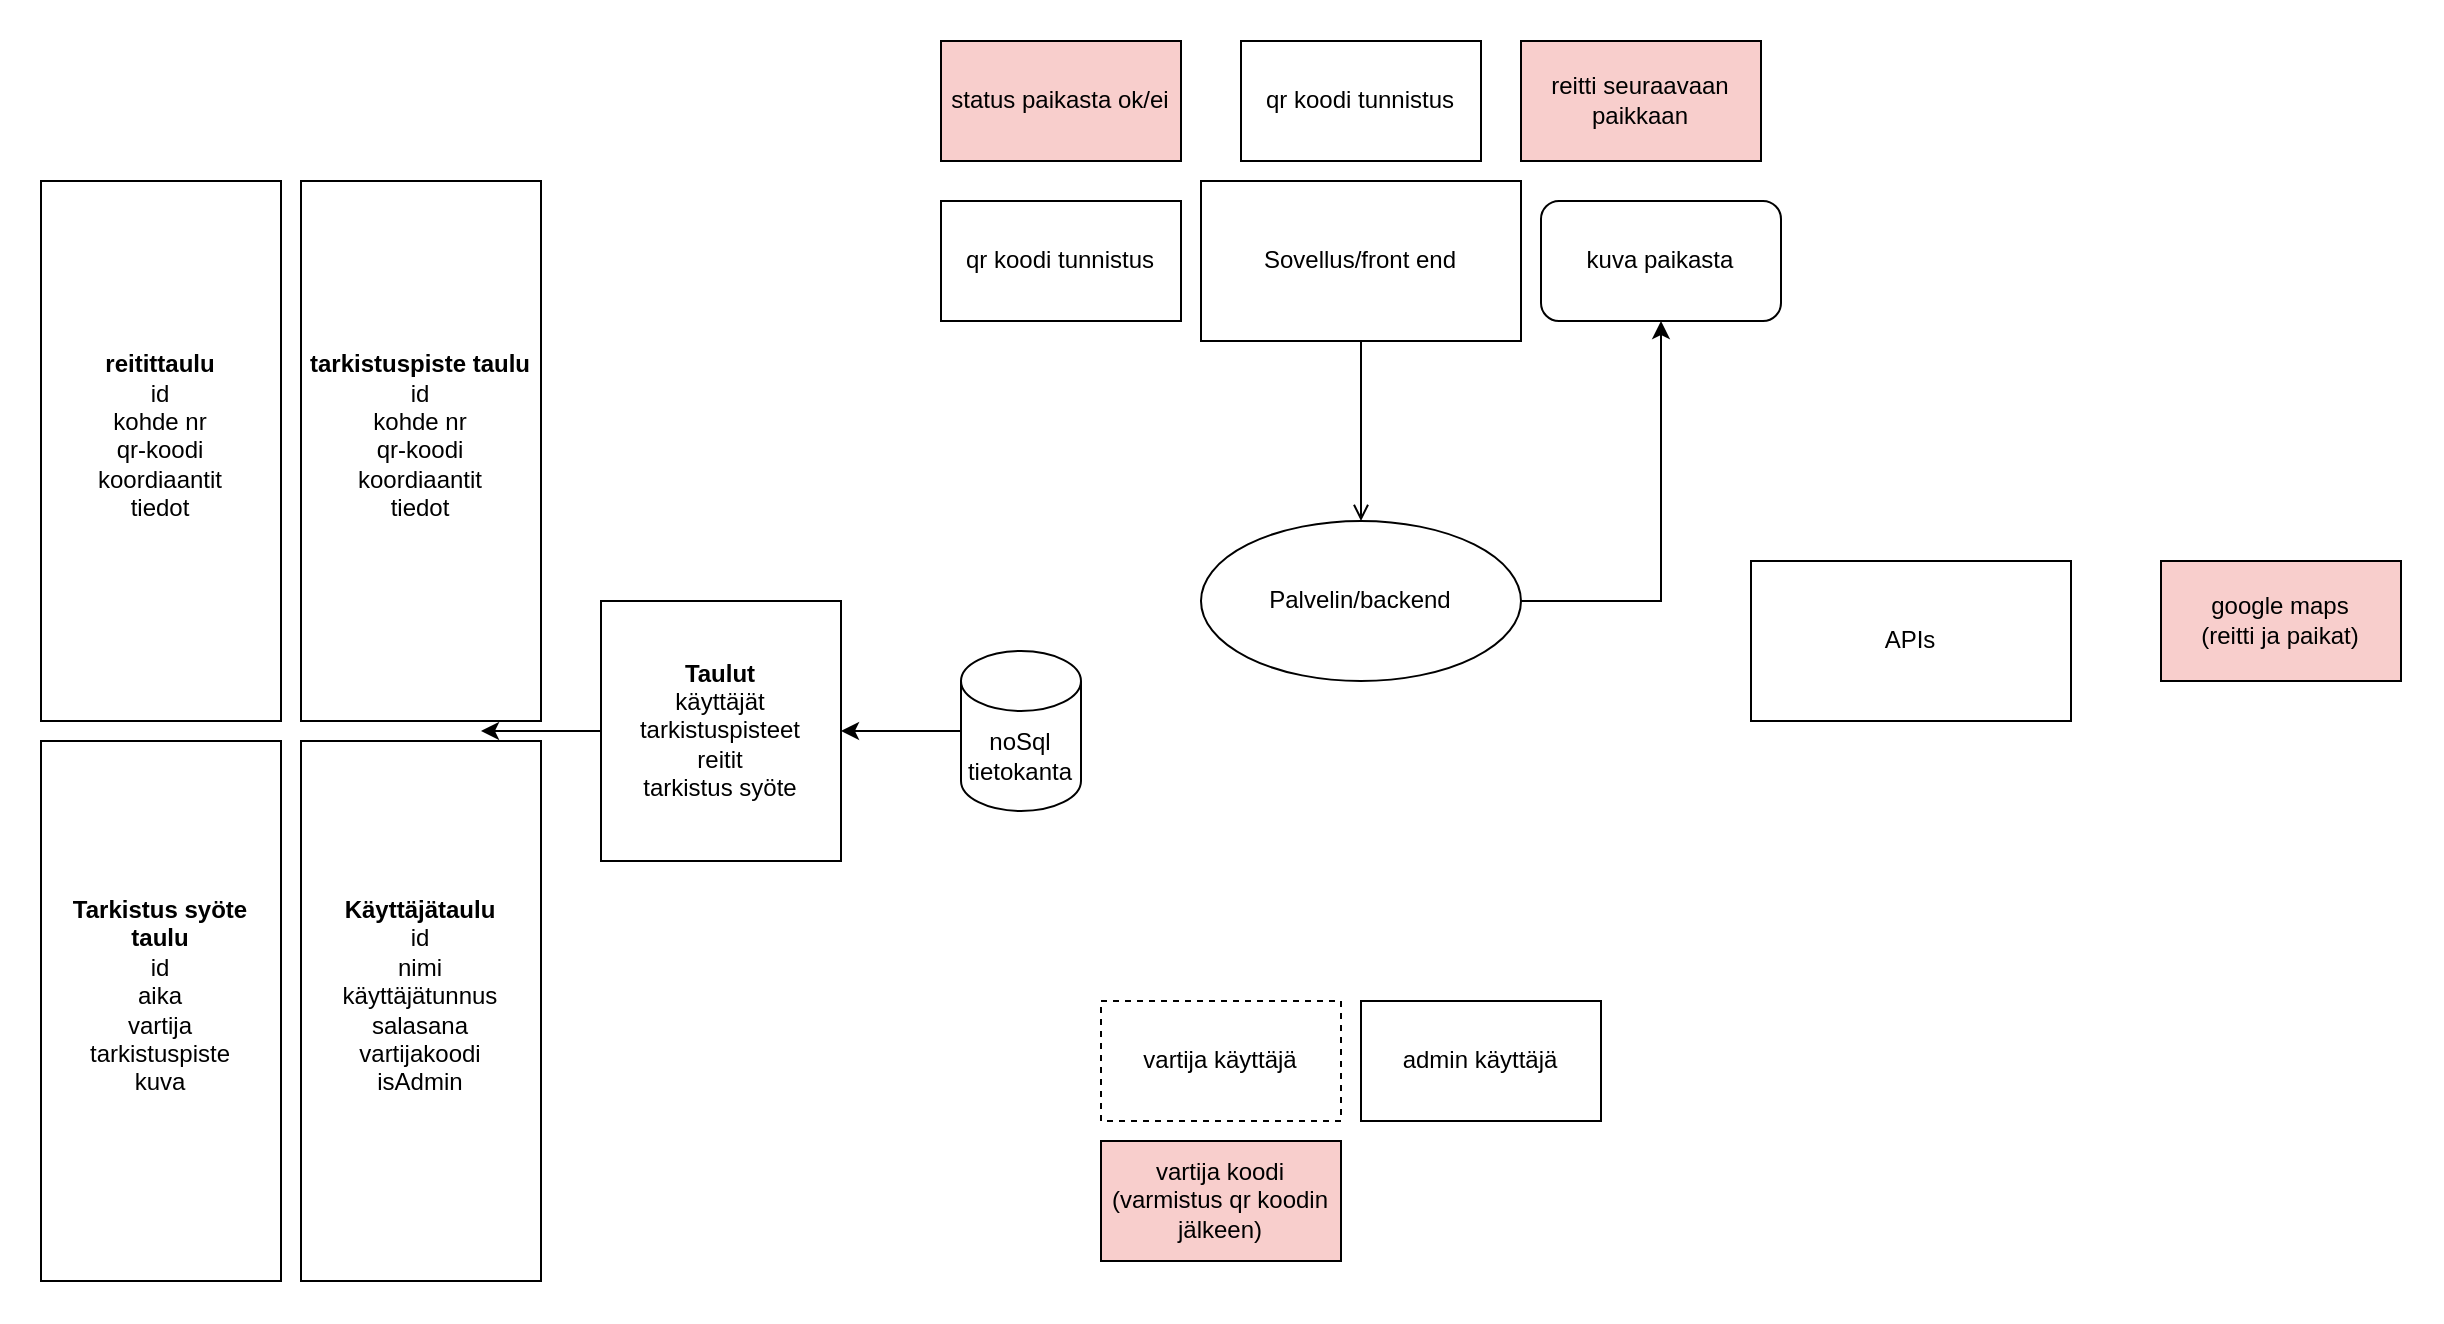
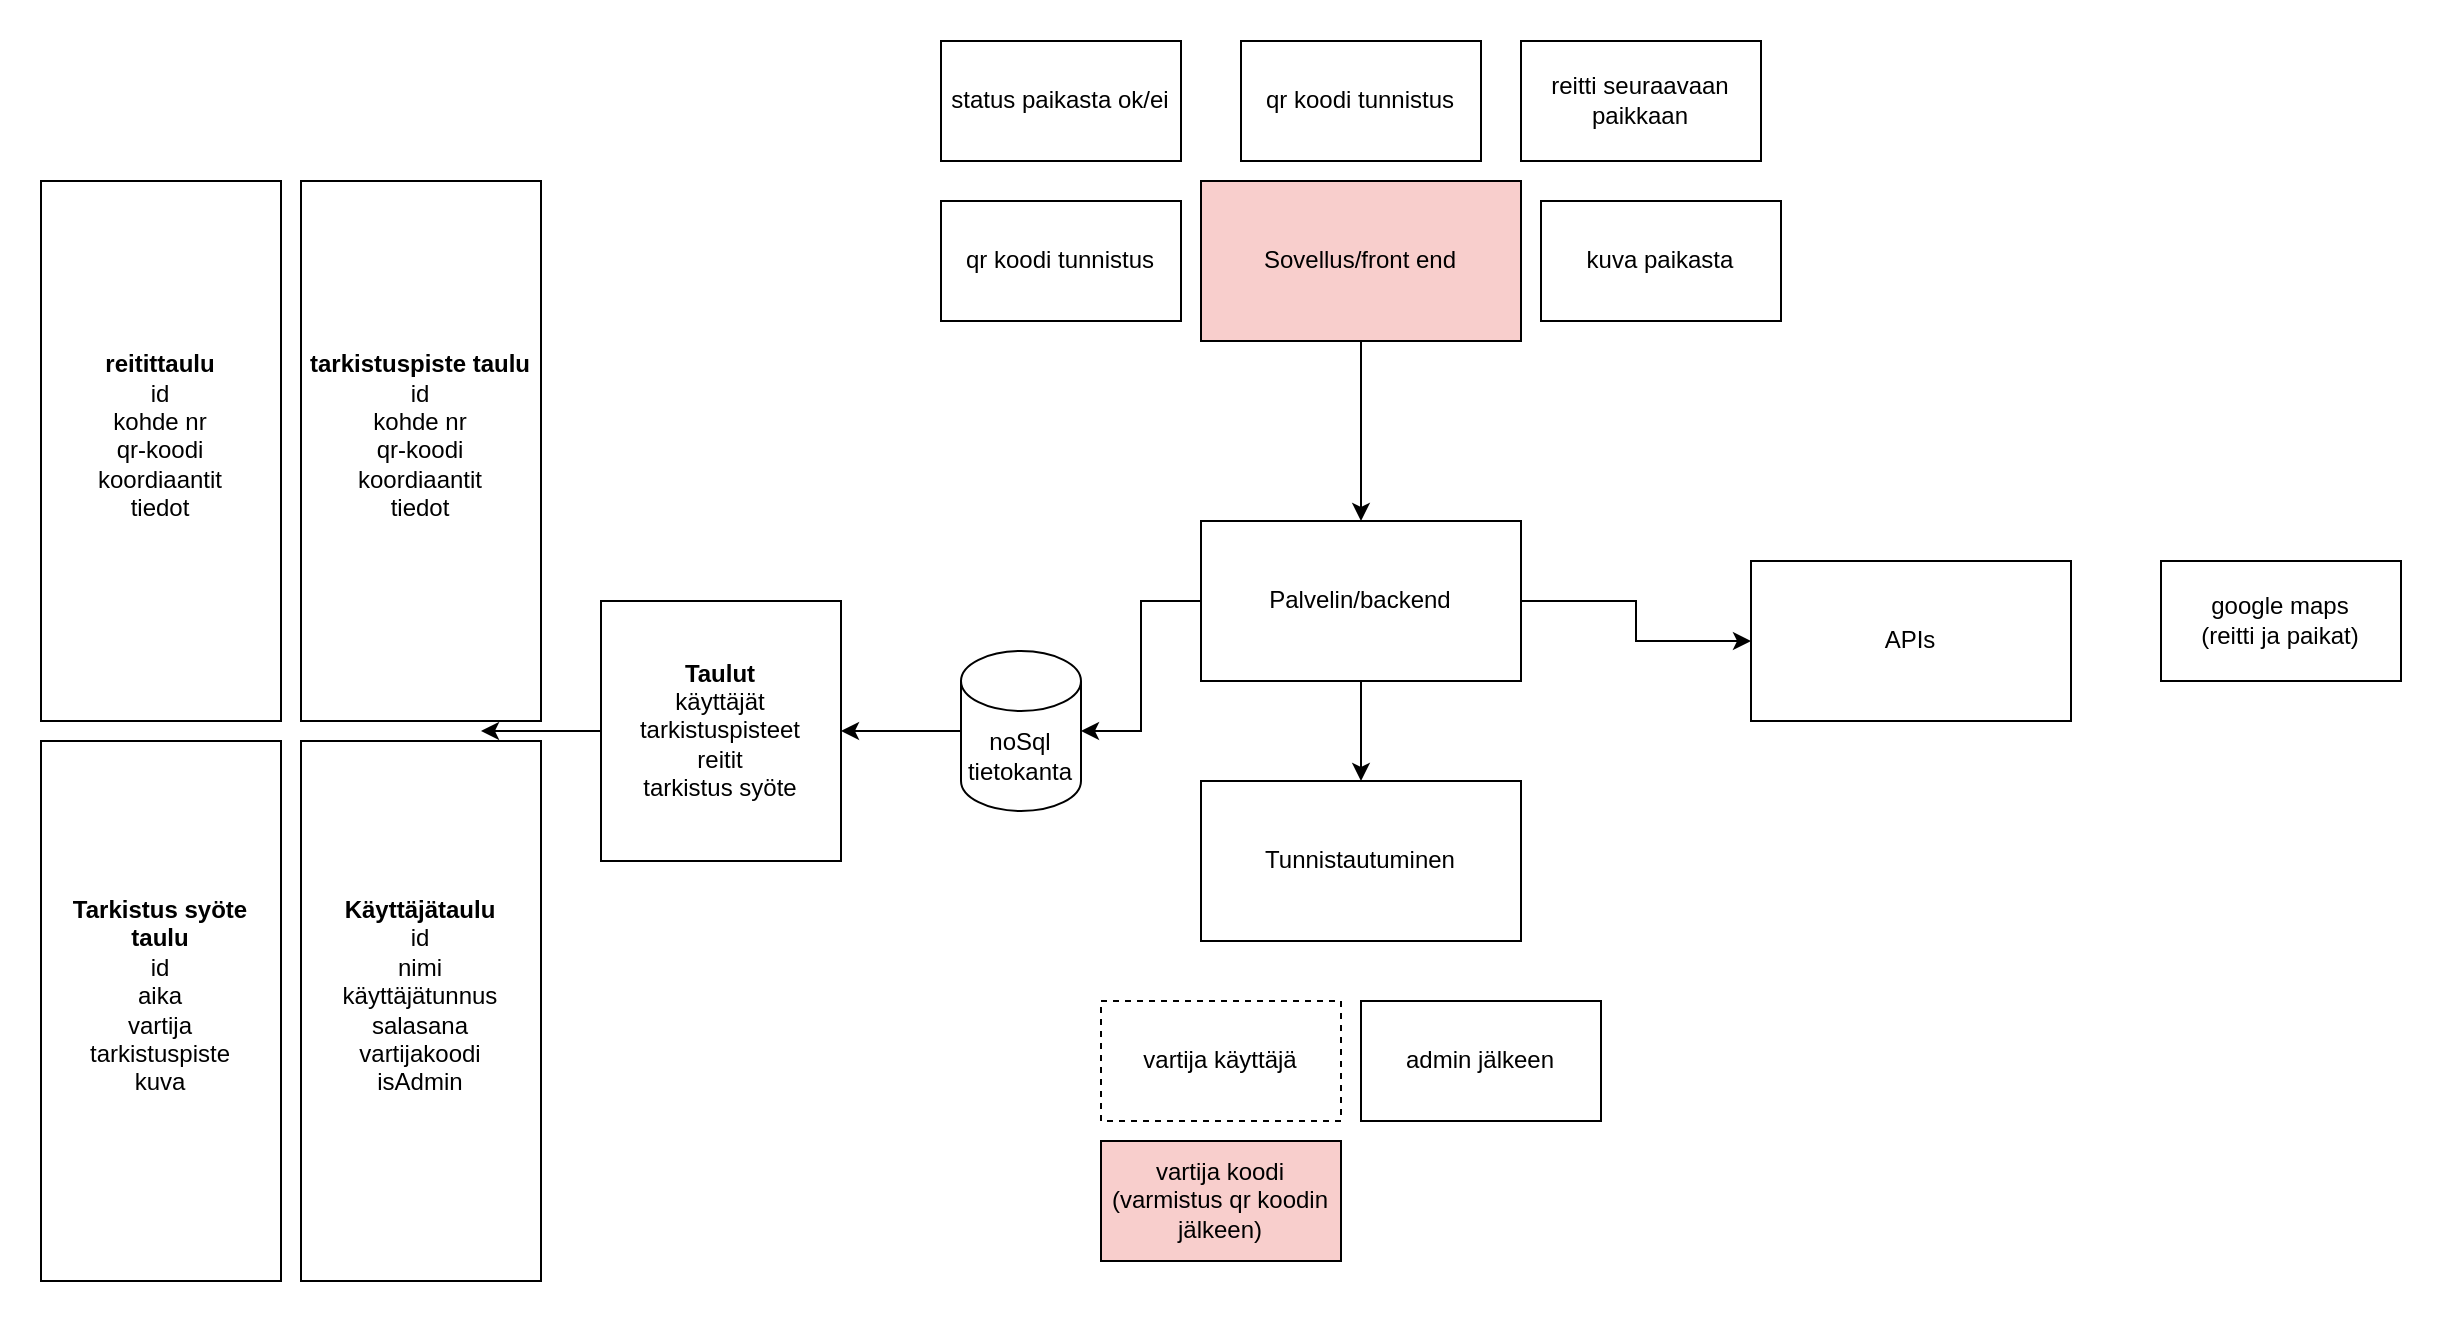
(1061, 101) -> (1061, 101)
(1641, 101) -> (1641, 101)
(1361, 261) -> (1361, 261)
(1661, 261) -> (1661, 261)
(1661, 482) -> (1665, 641)
(1361, 508) -> (1361, 506)
(1361, 601) -> (1361, 601)
(2281, 621) -> (2281, 621)
none -> (1141, 659)
none -> (1361, 724)
none -> (1361, 861)
(1481, 1061) -> (1481, 1061)
